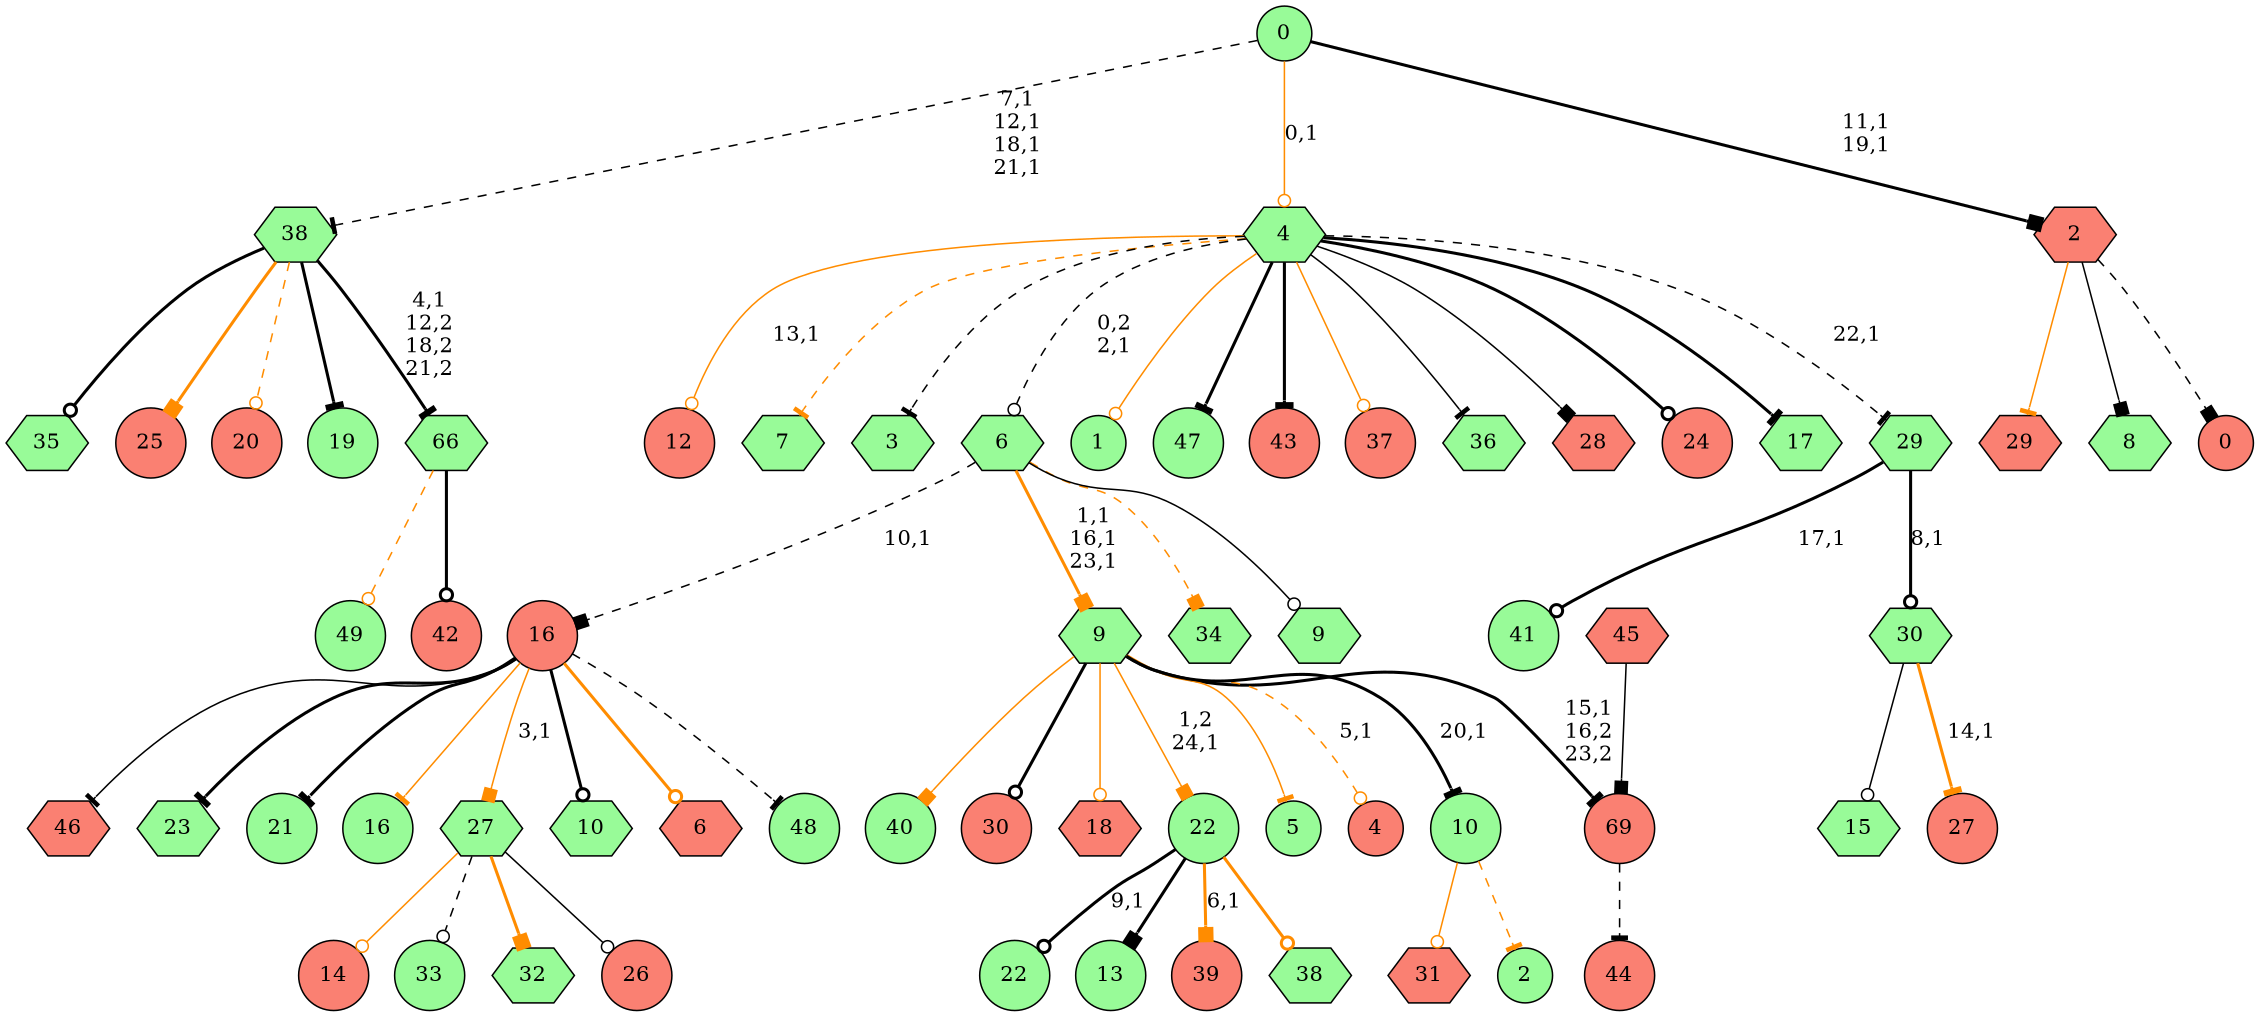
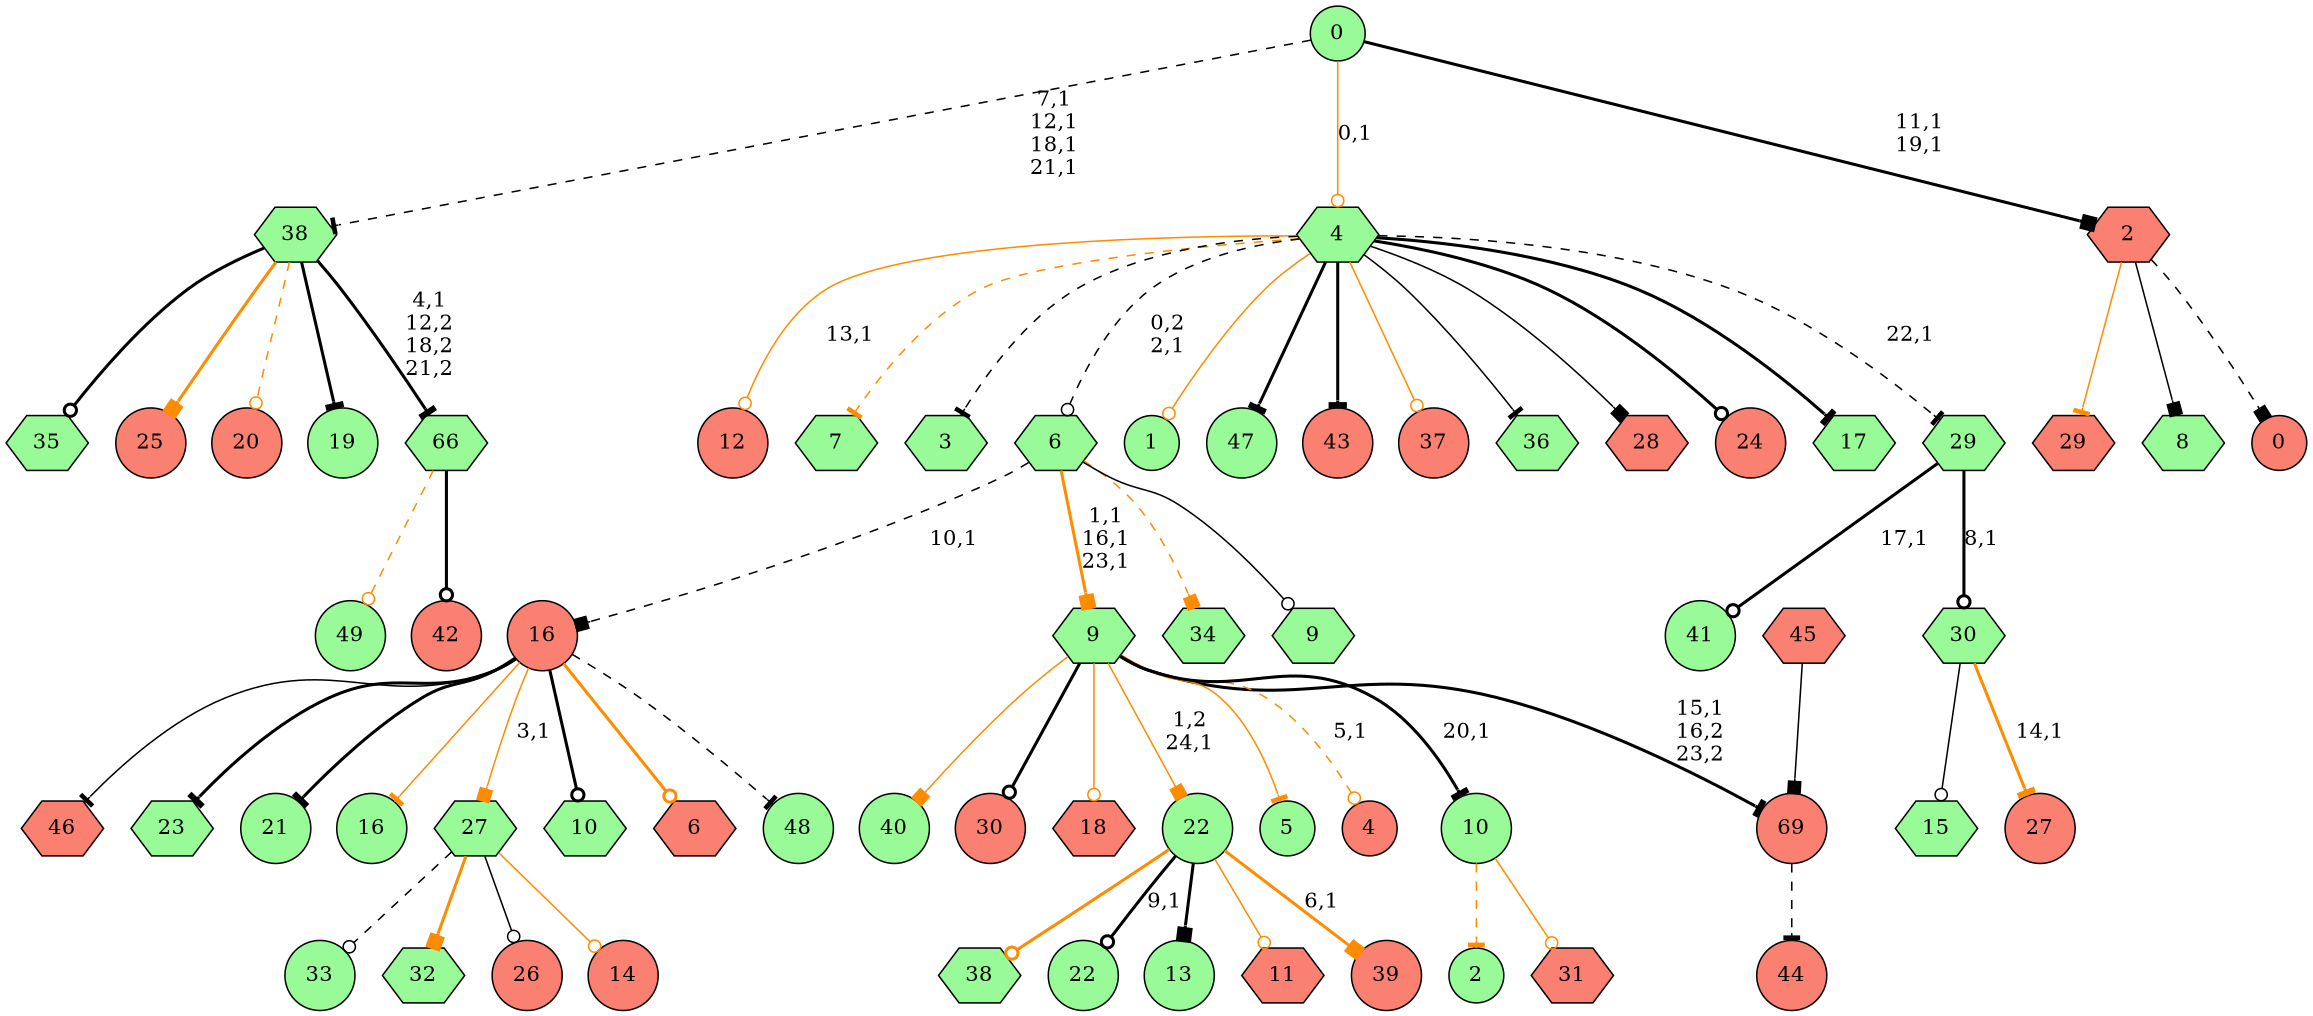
none -> (1283, 975)
